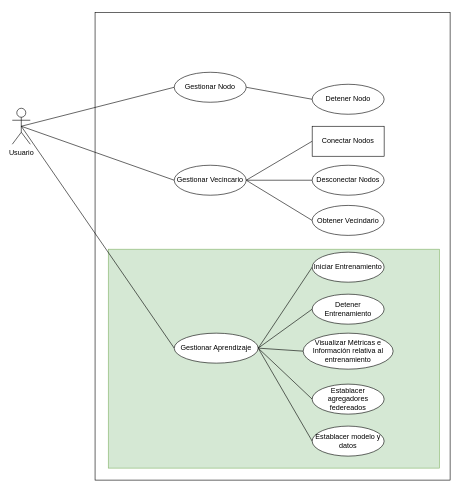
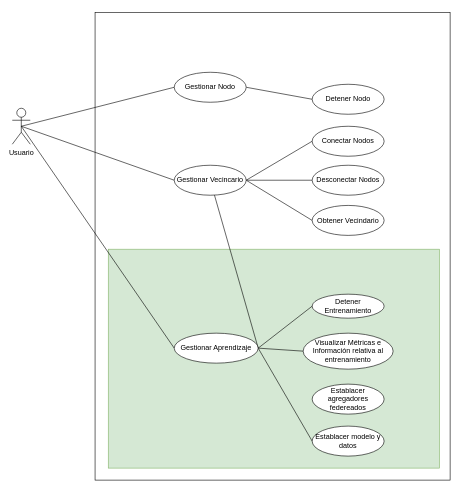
(348, 141) -> (348, 141)
(348, 267) -> none
(287, 305) -> none
(348, 309) -> (348, 306)
(287, 376) -> (236, 270)
